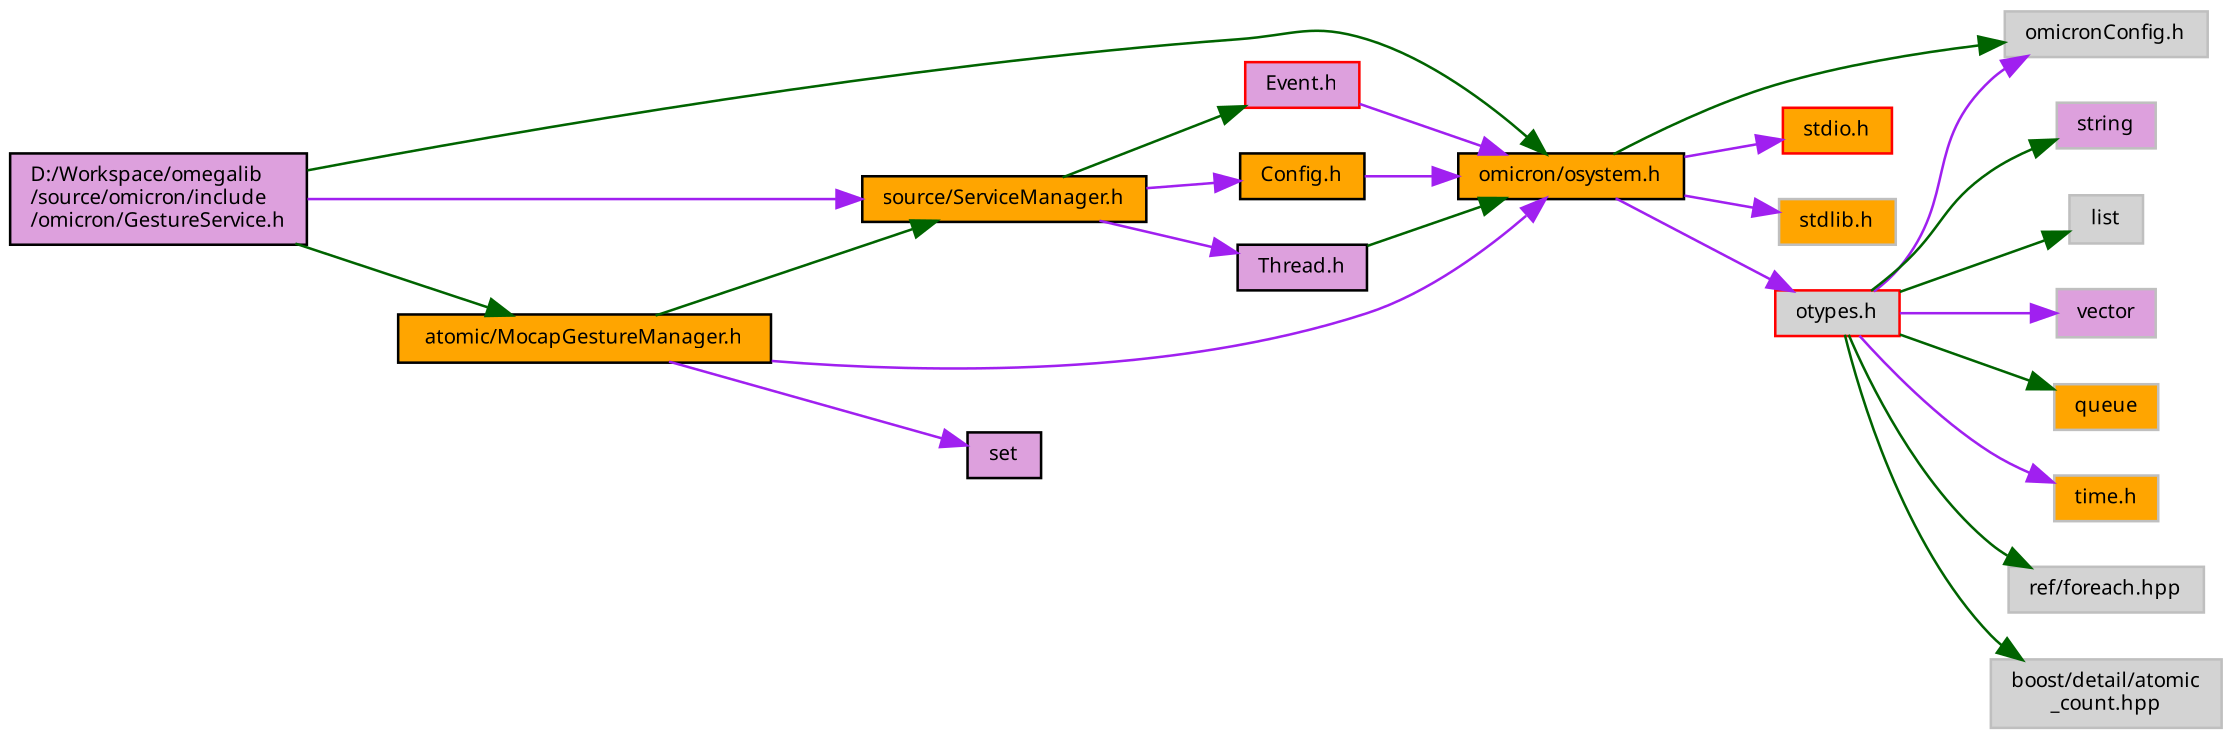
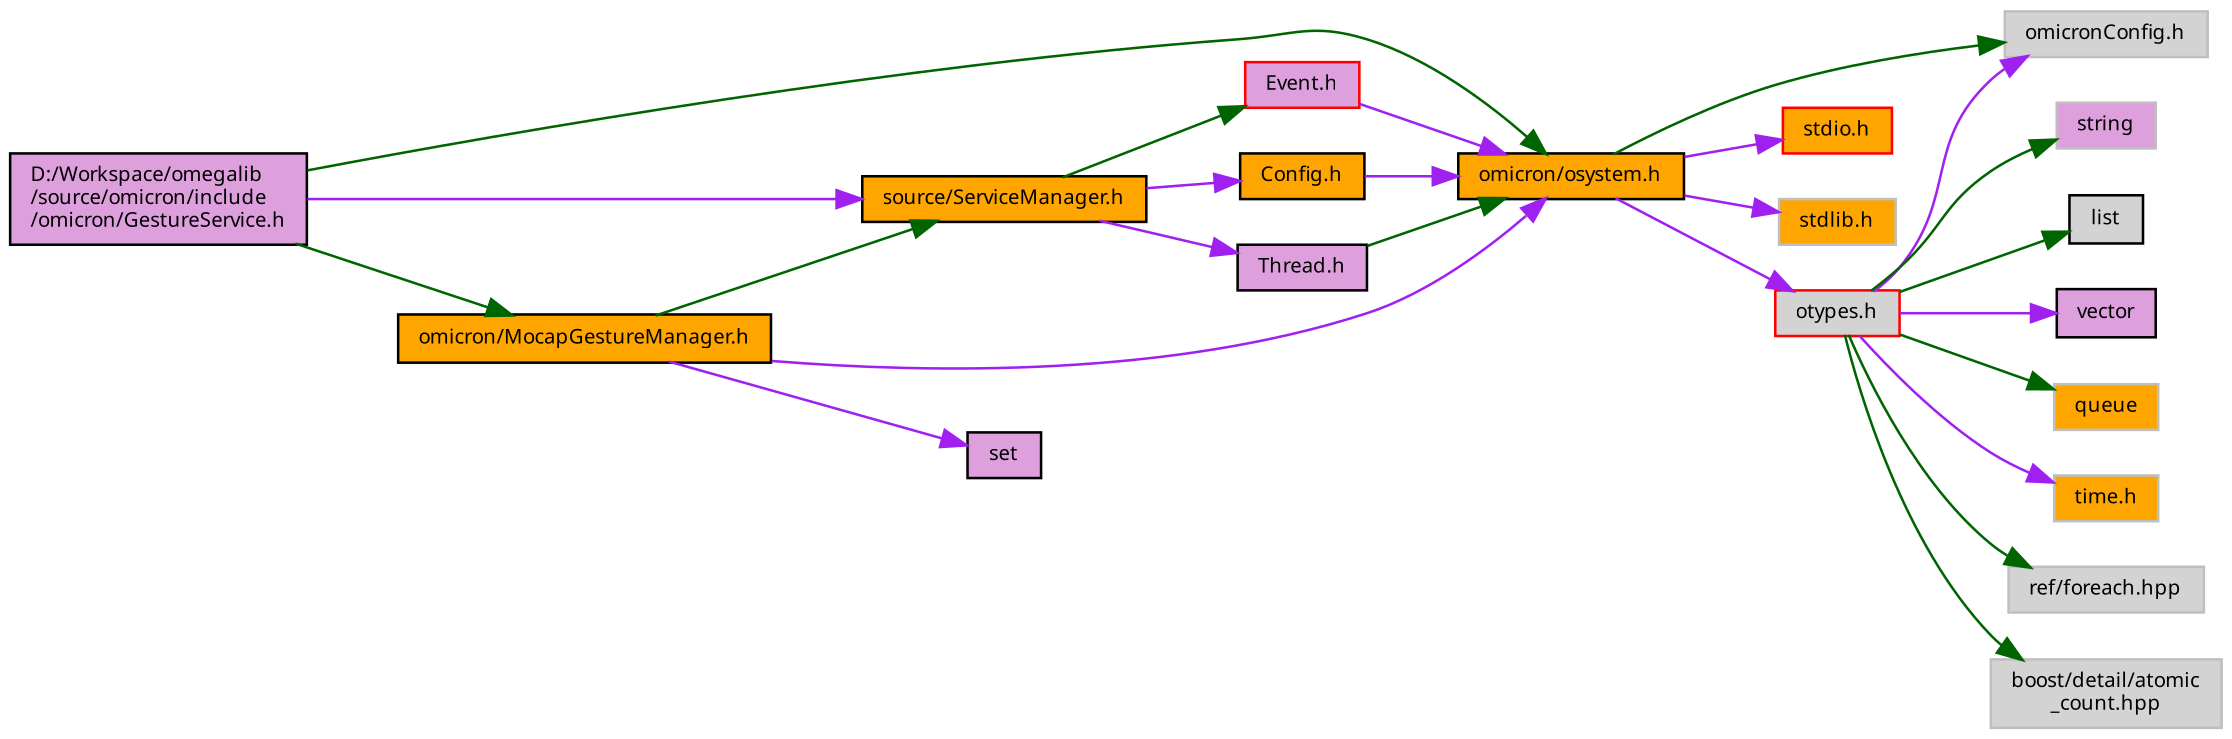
(2106, 219) -> (2106, 219)
(2106, 313) -> (2106, 313)
(585, 339) -> (585, 339)
